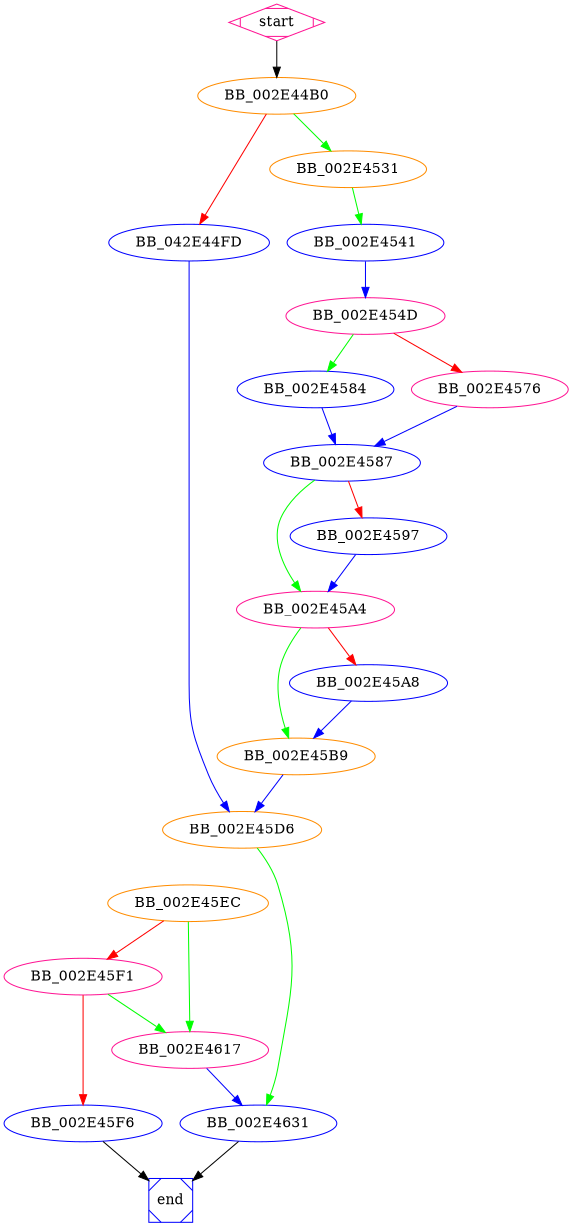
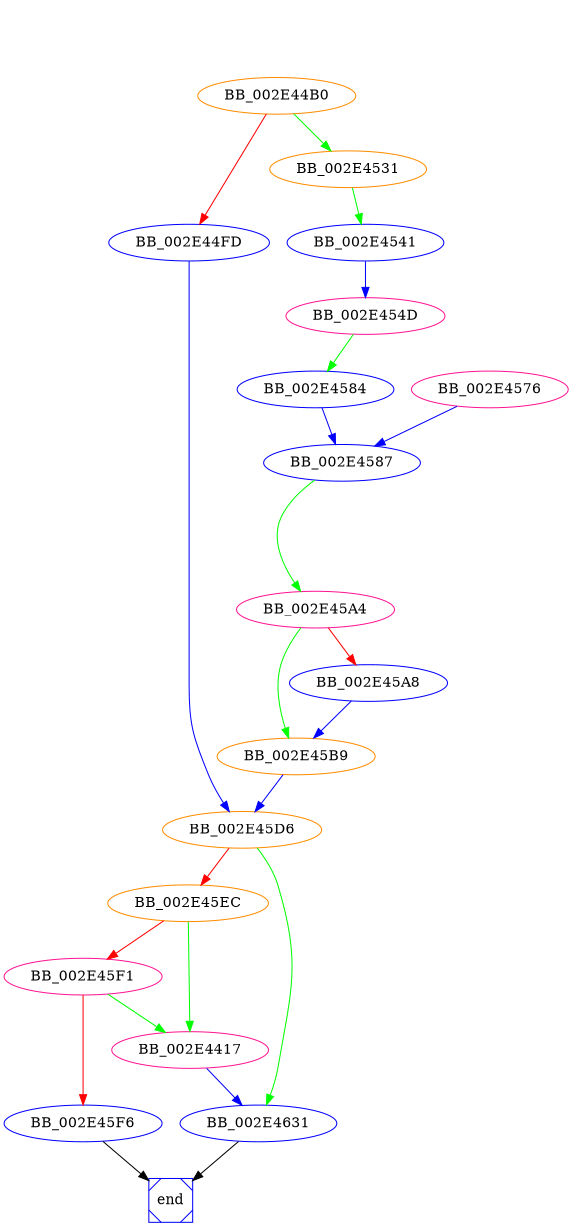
(277, 22) -> none
(189, 243) -> (189, 243)
(423, 350) -> none
(369, 536) -> none
none -> (218, 862)
(190, 1050) -> (190, 1050)
